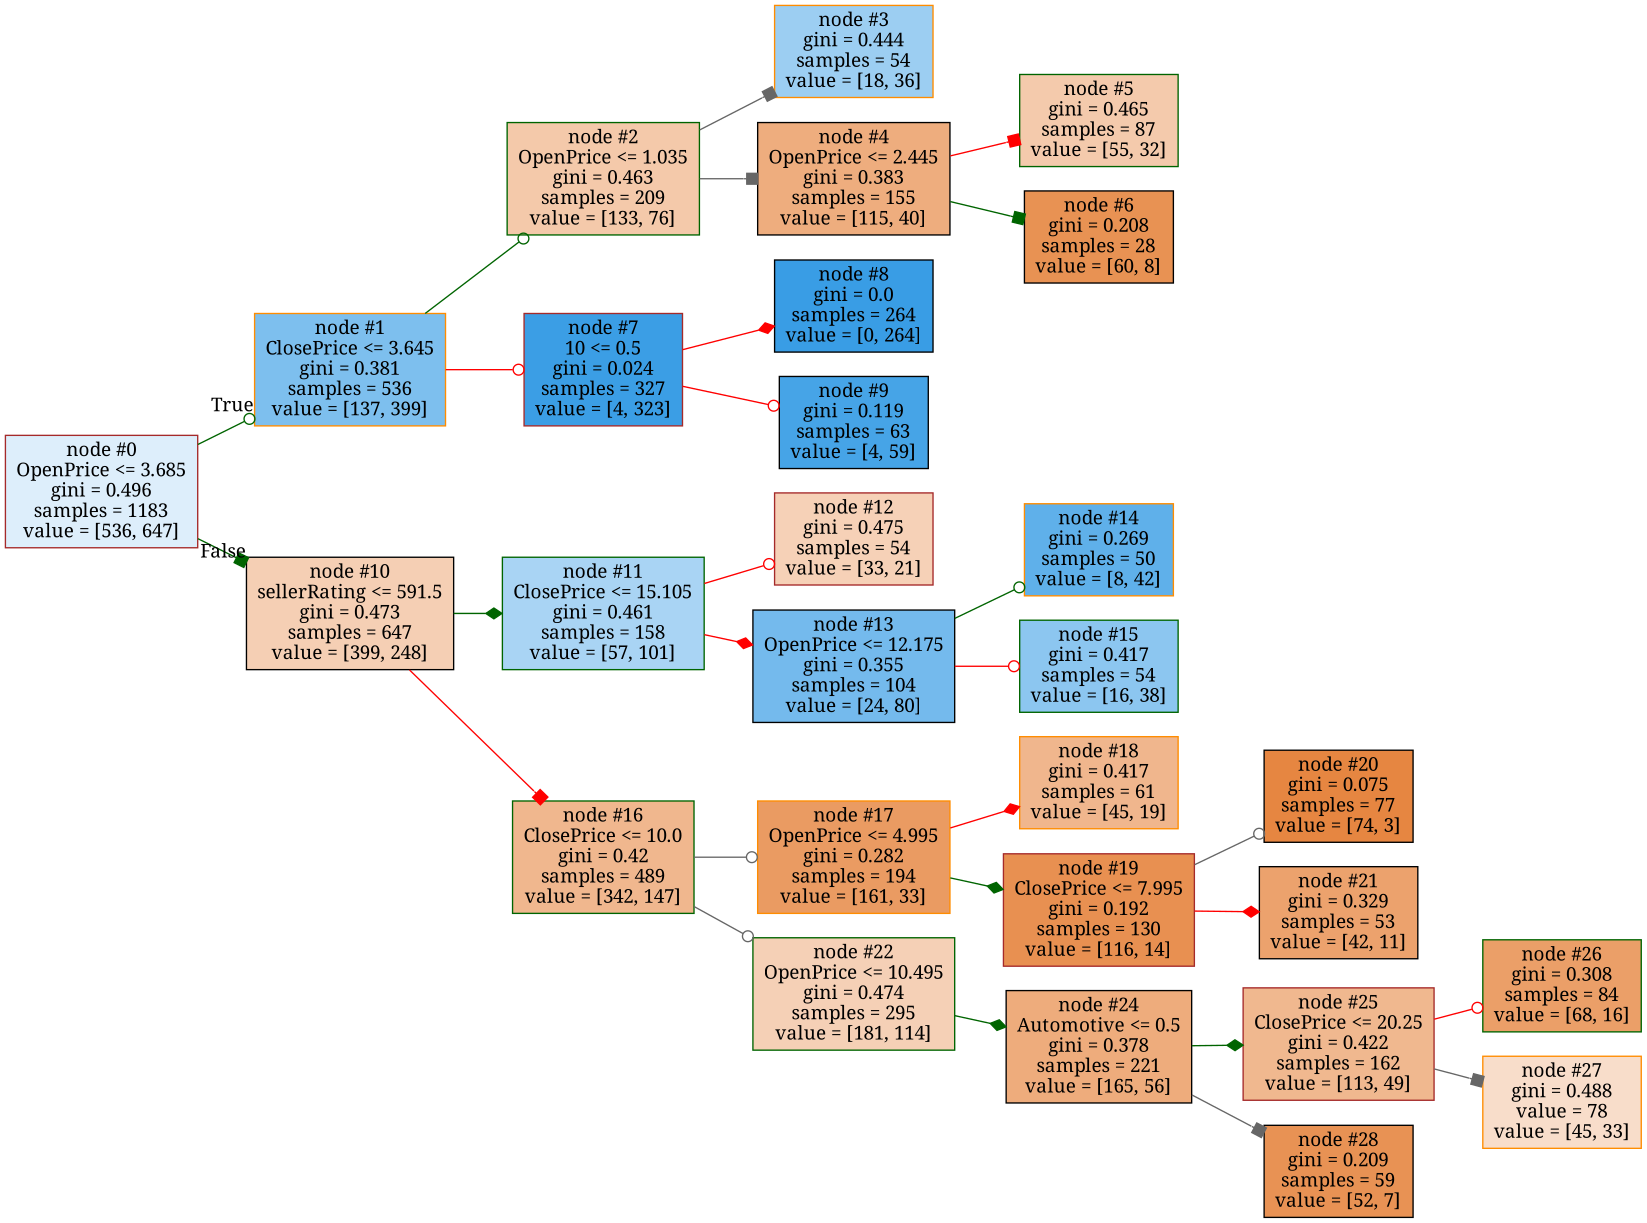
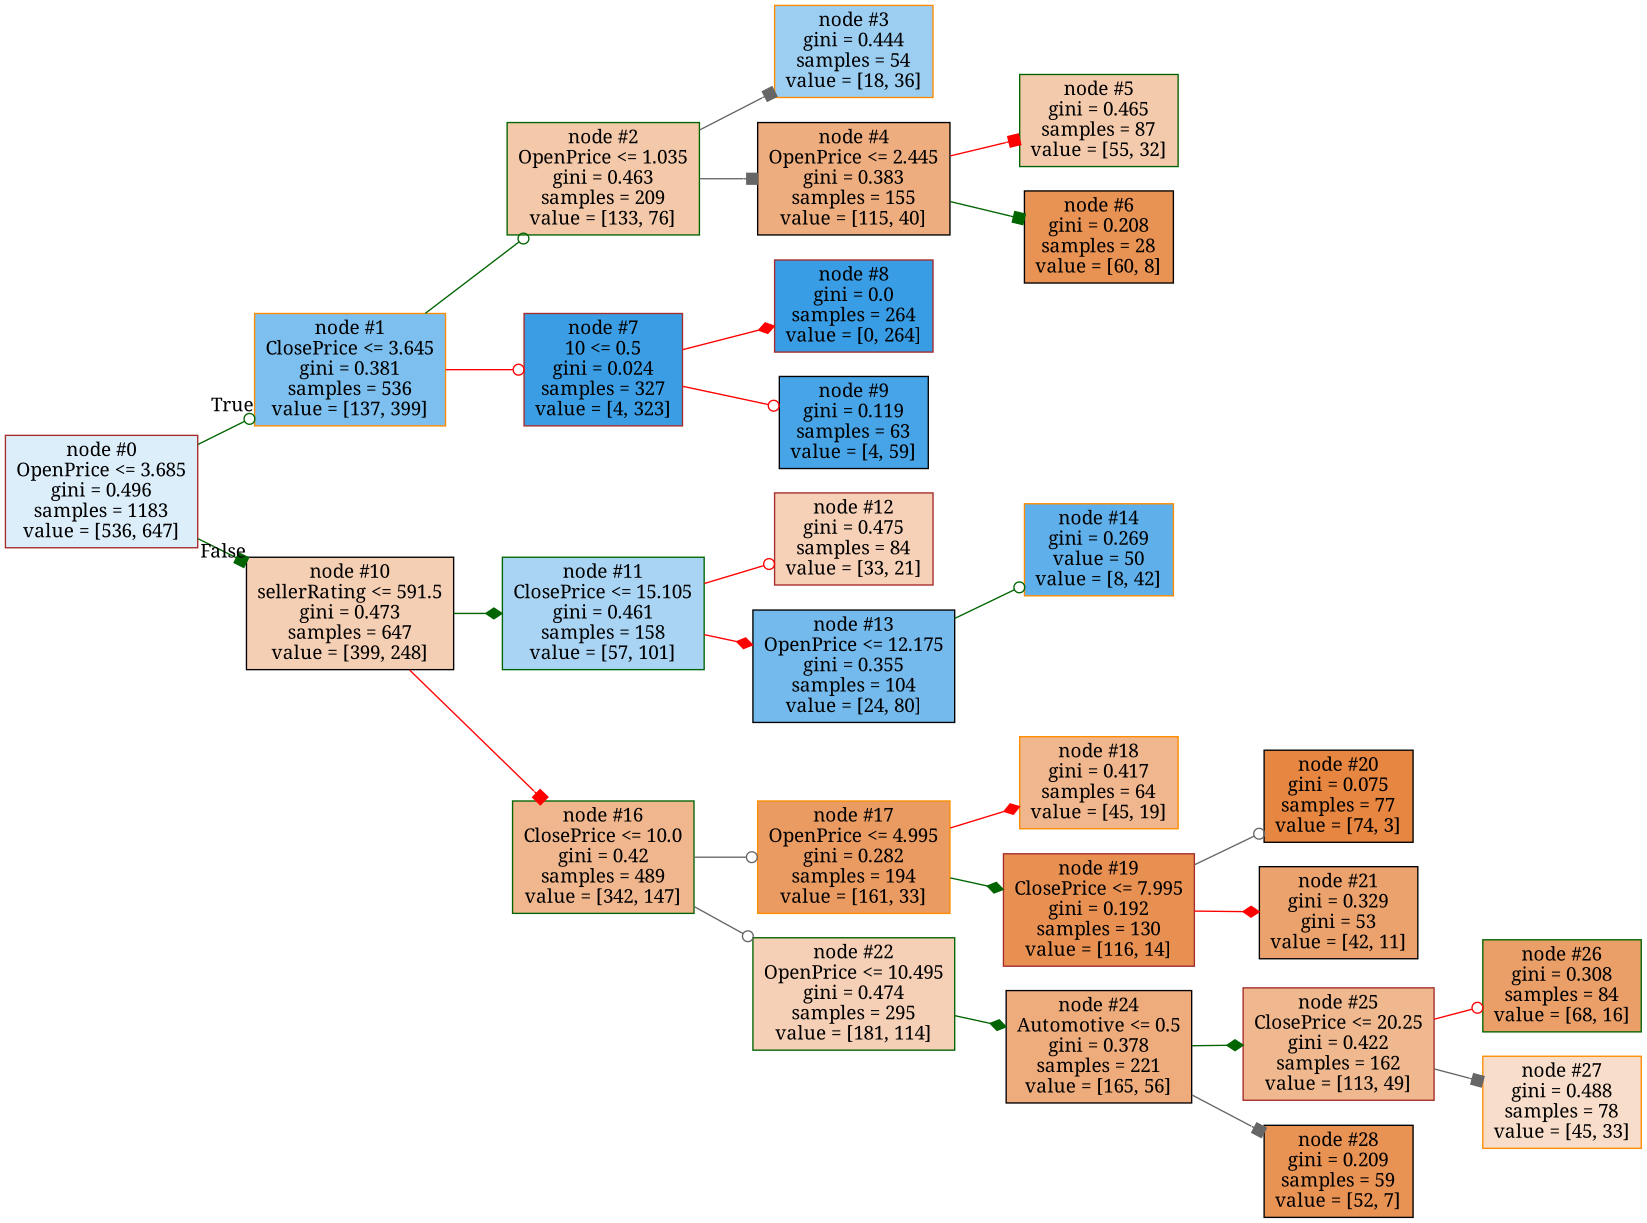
(854, 306) -> (854, 306)
(854, 539) -> (854, 539)
(1099, 550) -> (1099, 550)
(1099, 666) -> none
(1099, 783) -> (1099, 783)
(1339, 913) -> (1339, 913)
(1562, 1102) -> (1562, 1102)
